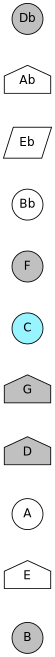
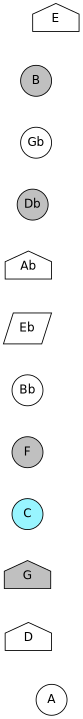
none -> (36, 143)
(28, 452) -> (28, 638)
